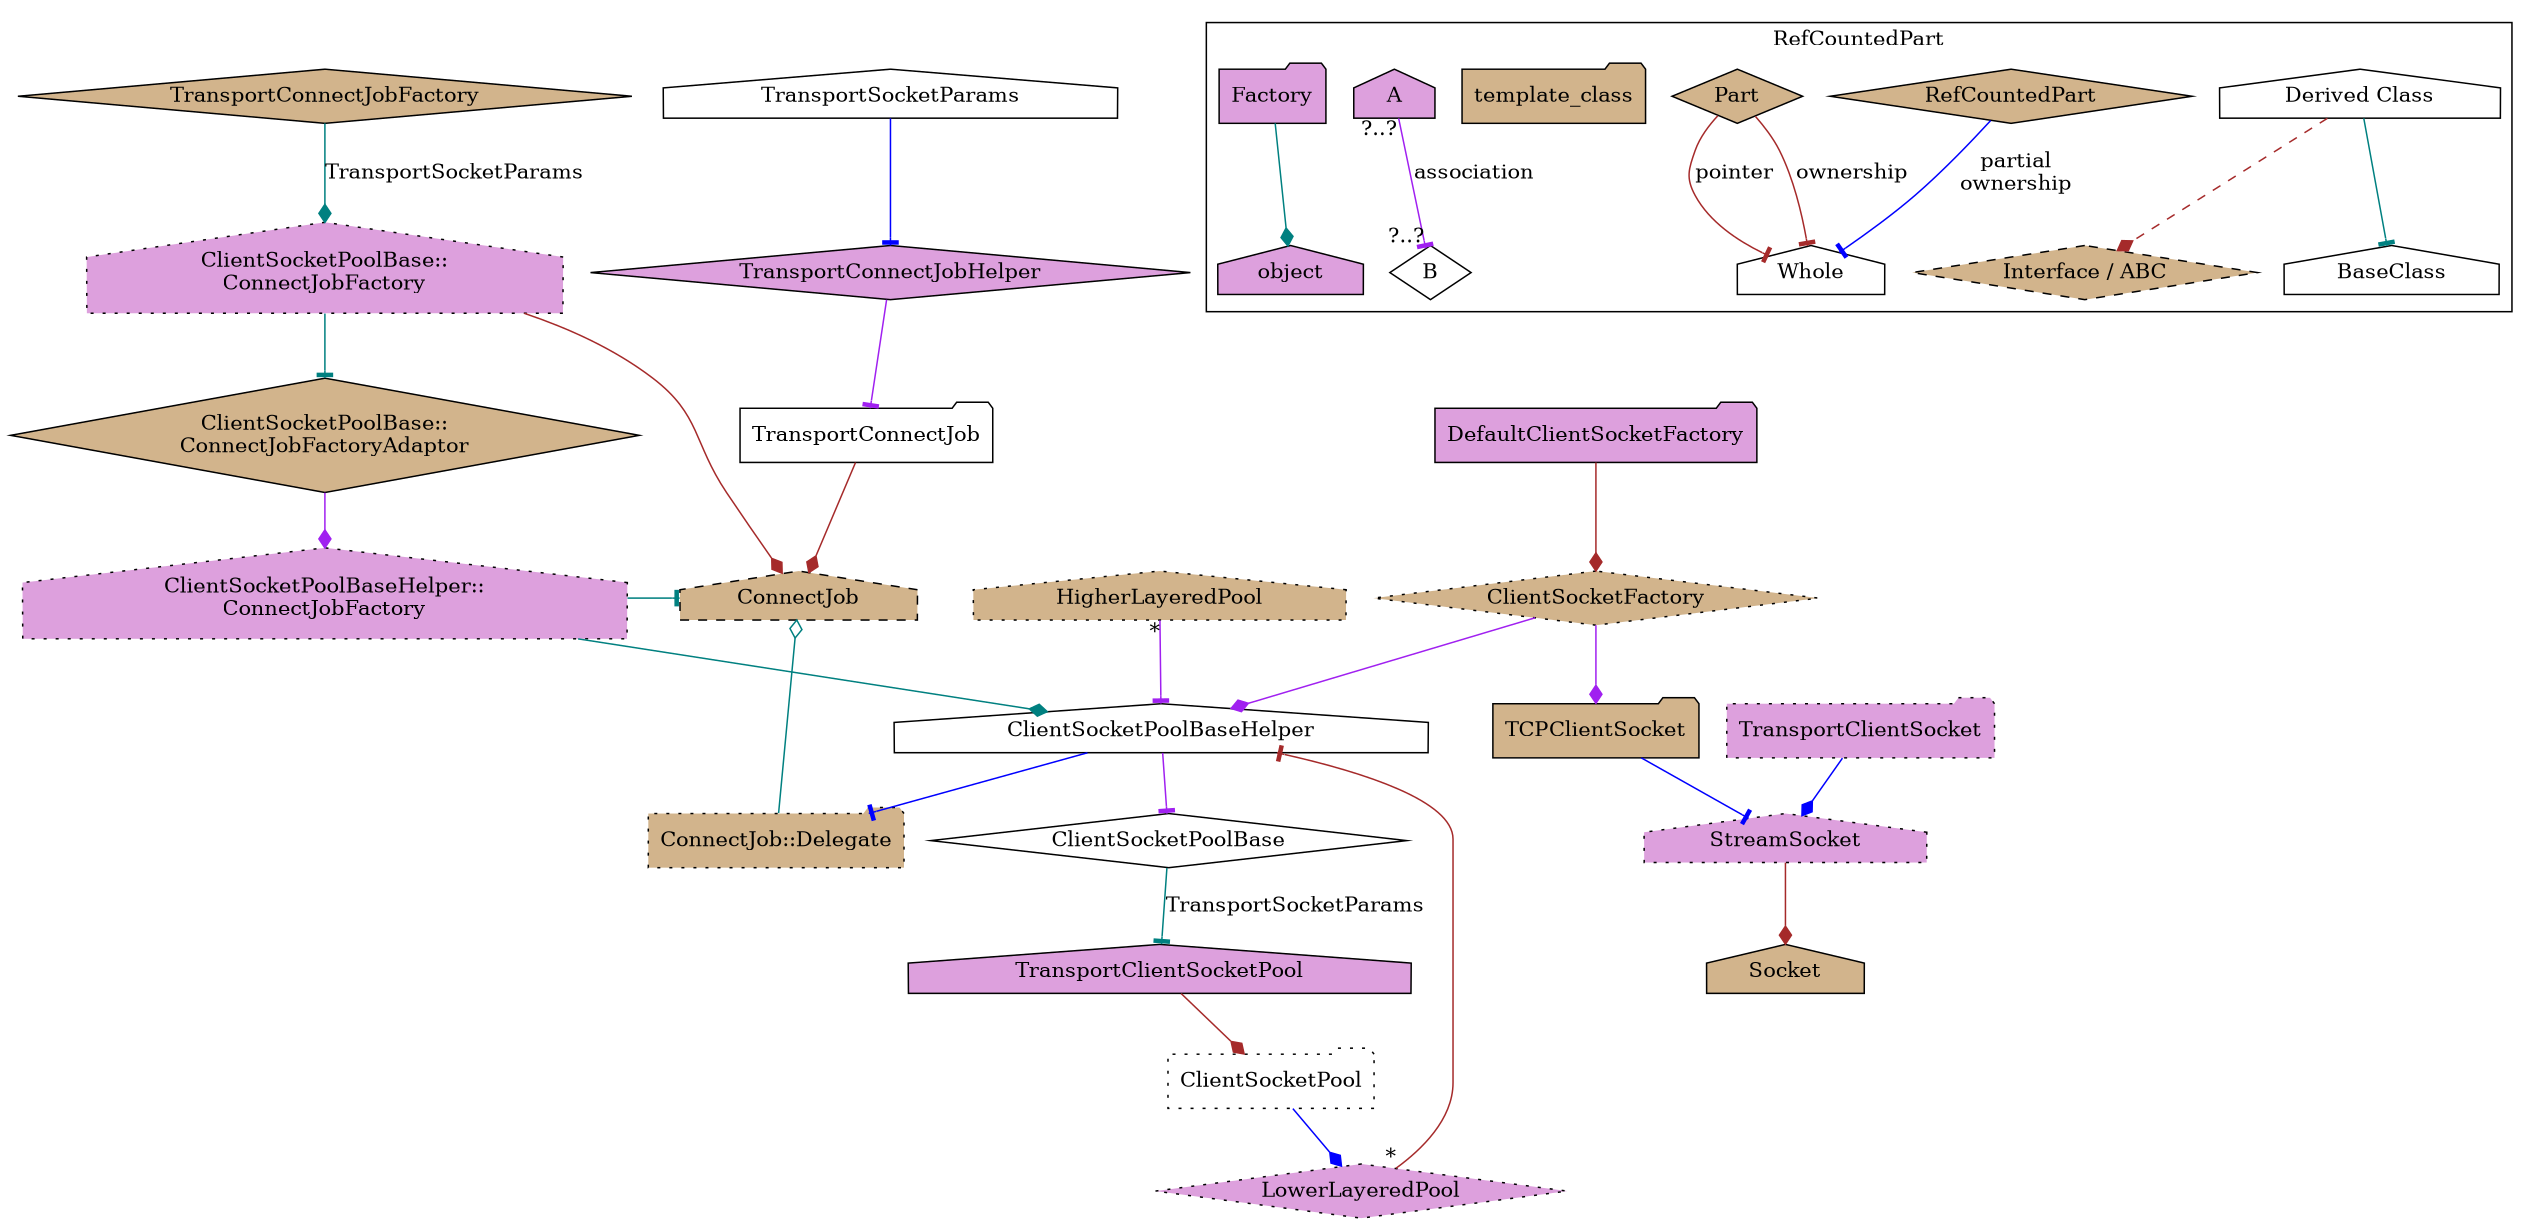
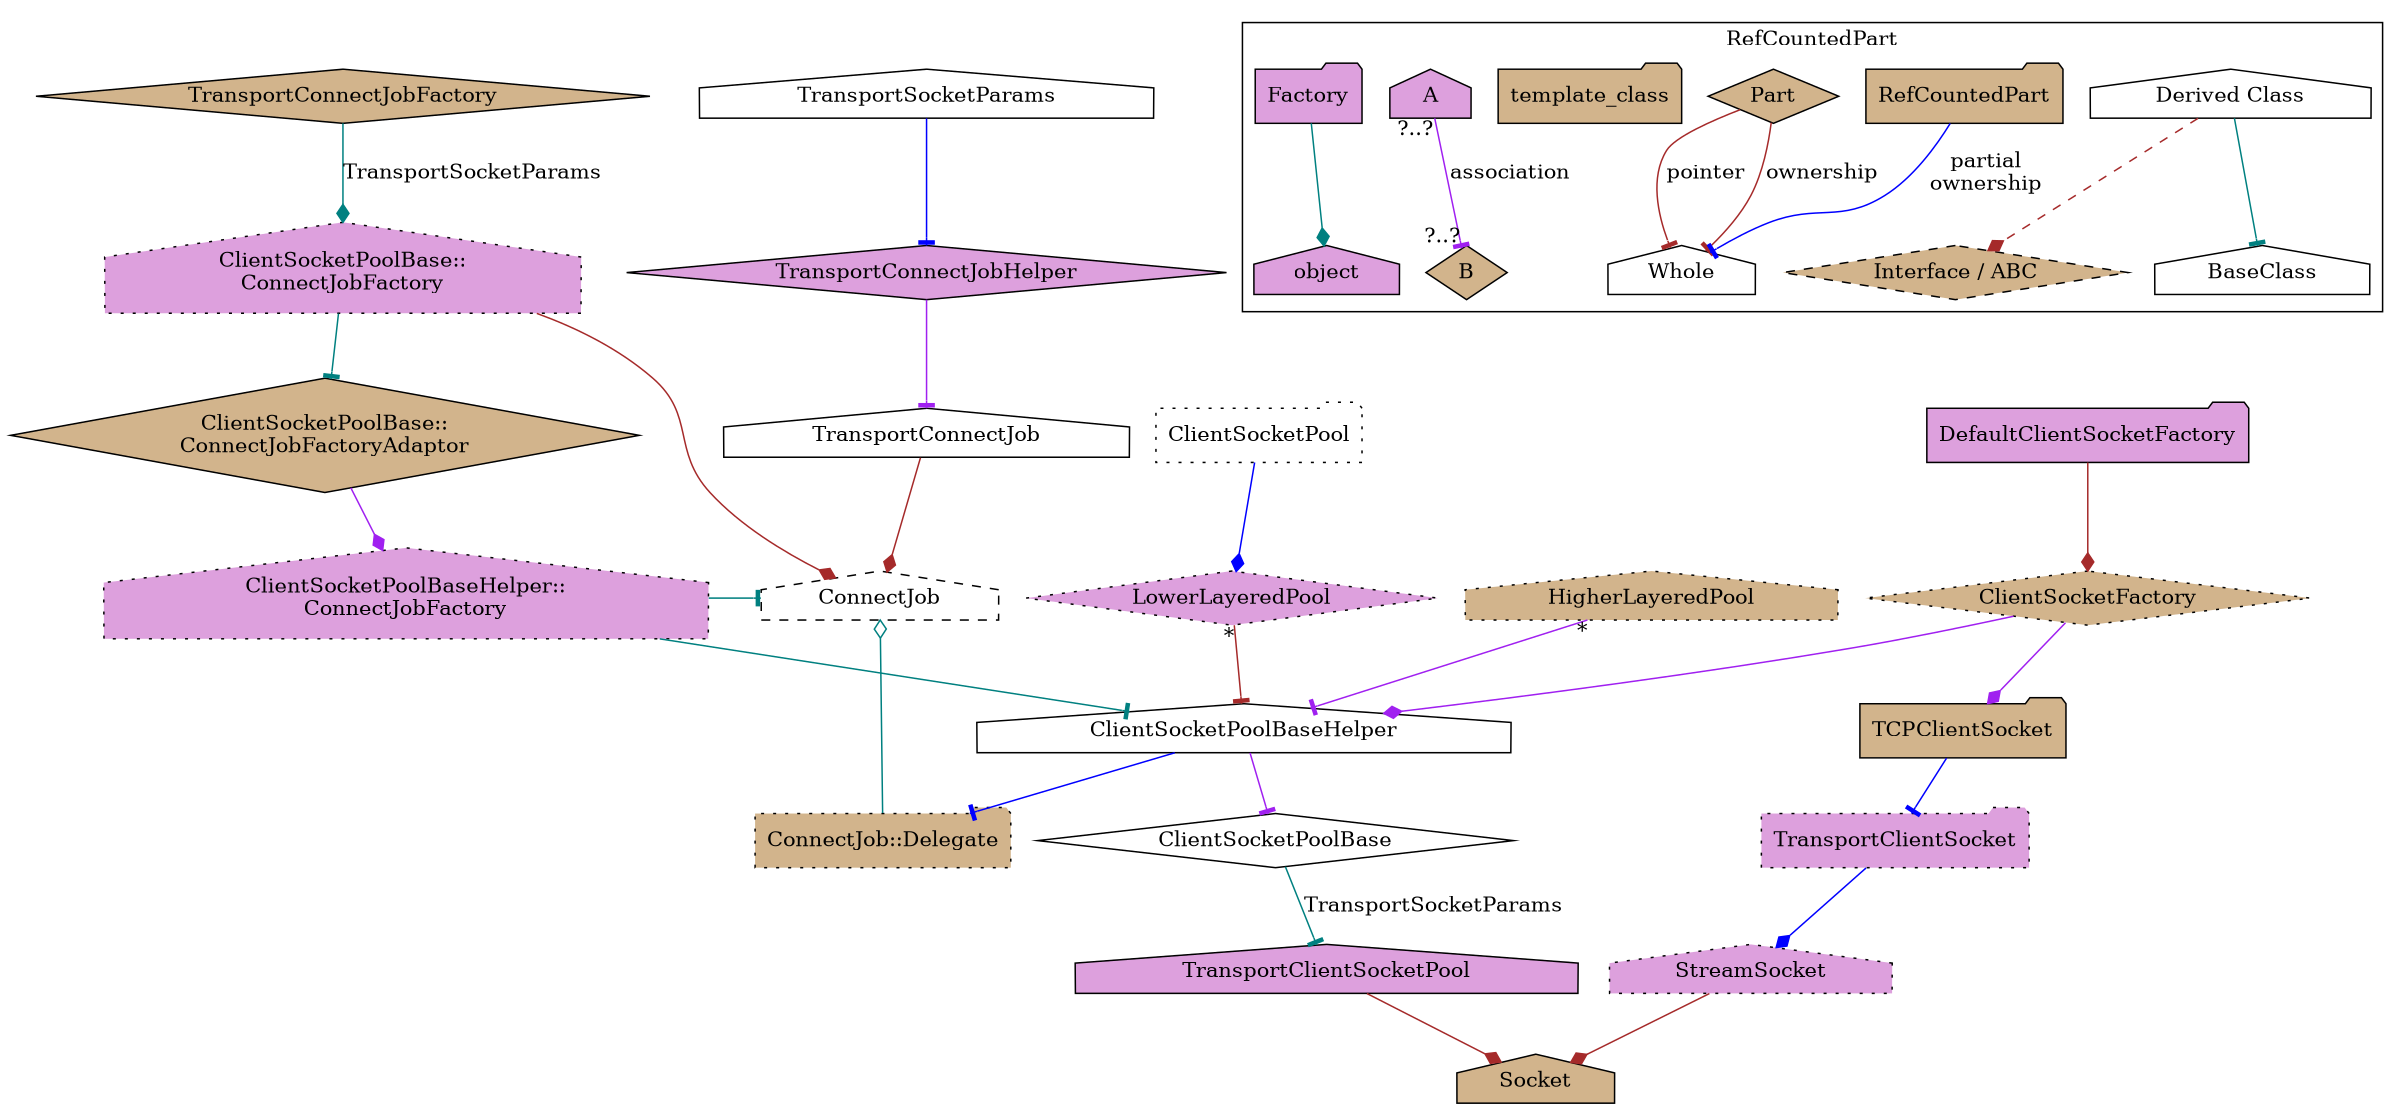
(2011, 96) -> (1964, 96)
(1430, 273) -> (1467, 273)
(866, 435) -> (927, 435)
(799, 598) -> (880, 598)
(804, 674) -> (891, 675)
(1692, 786) -> (1931, 783)
(1206, 1017) -> (1426, 1024)
